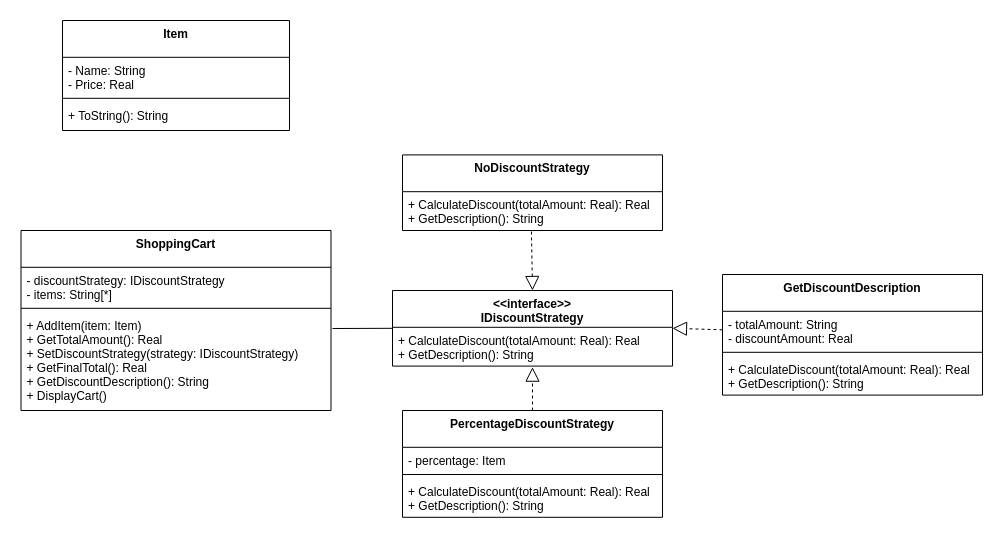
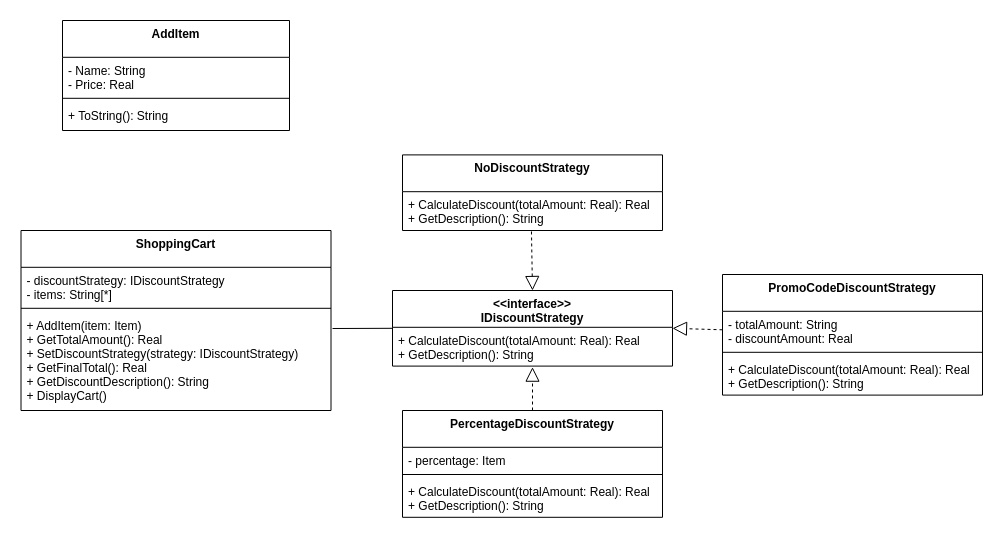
(176, 34) -> (176, 34)
(852, 288) -> (852, 288)
